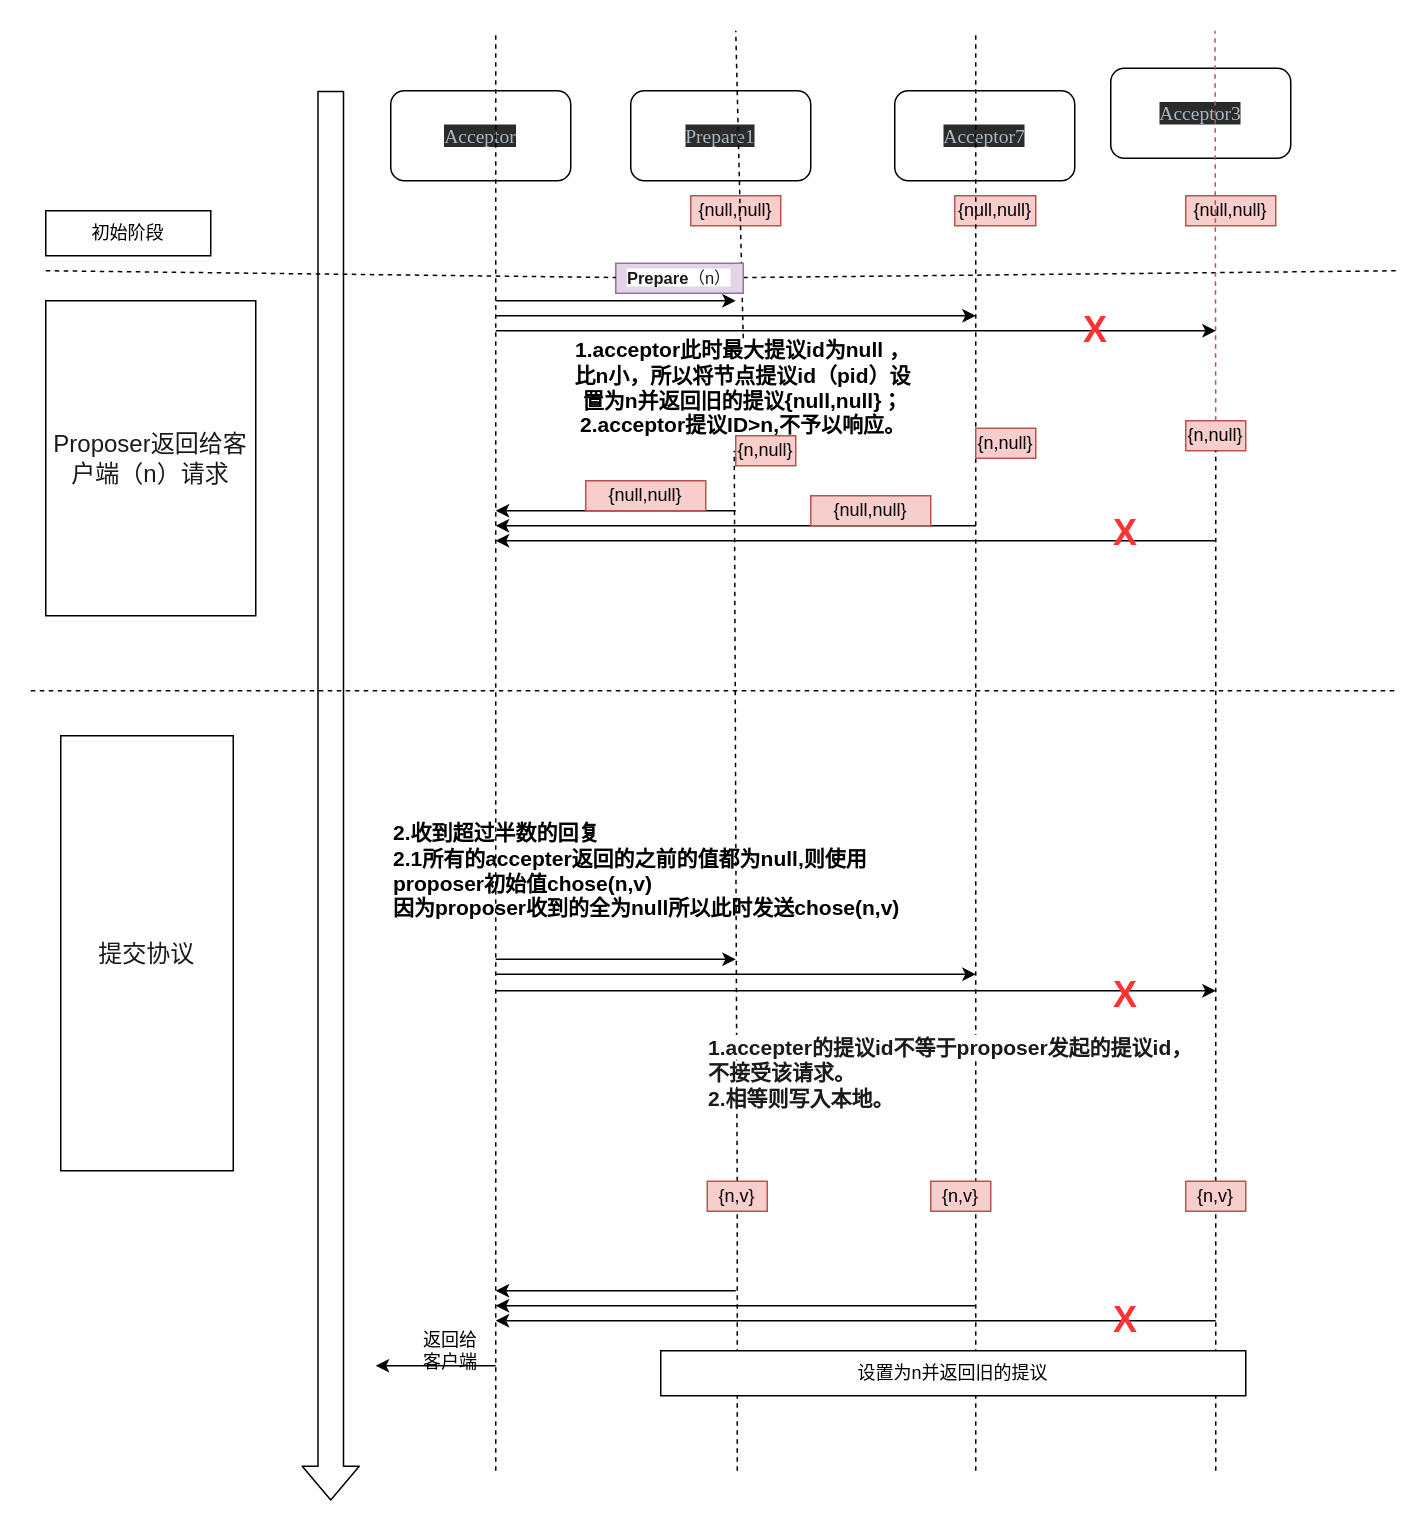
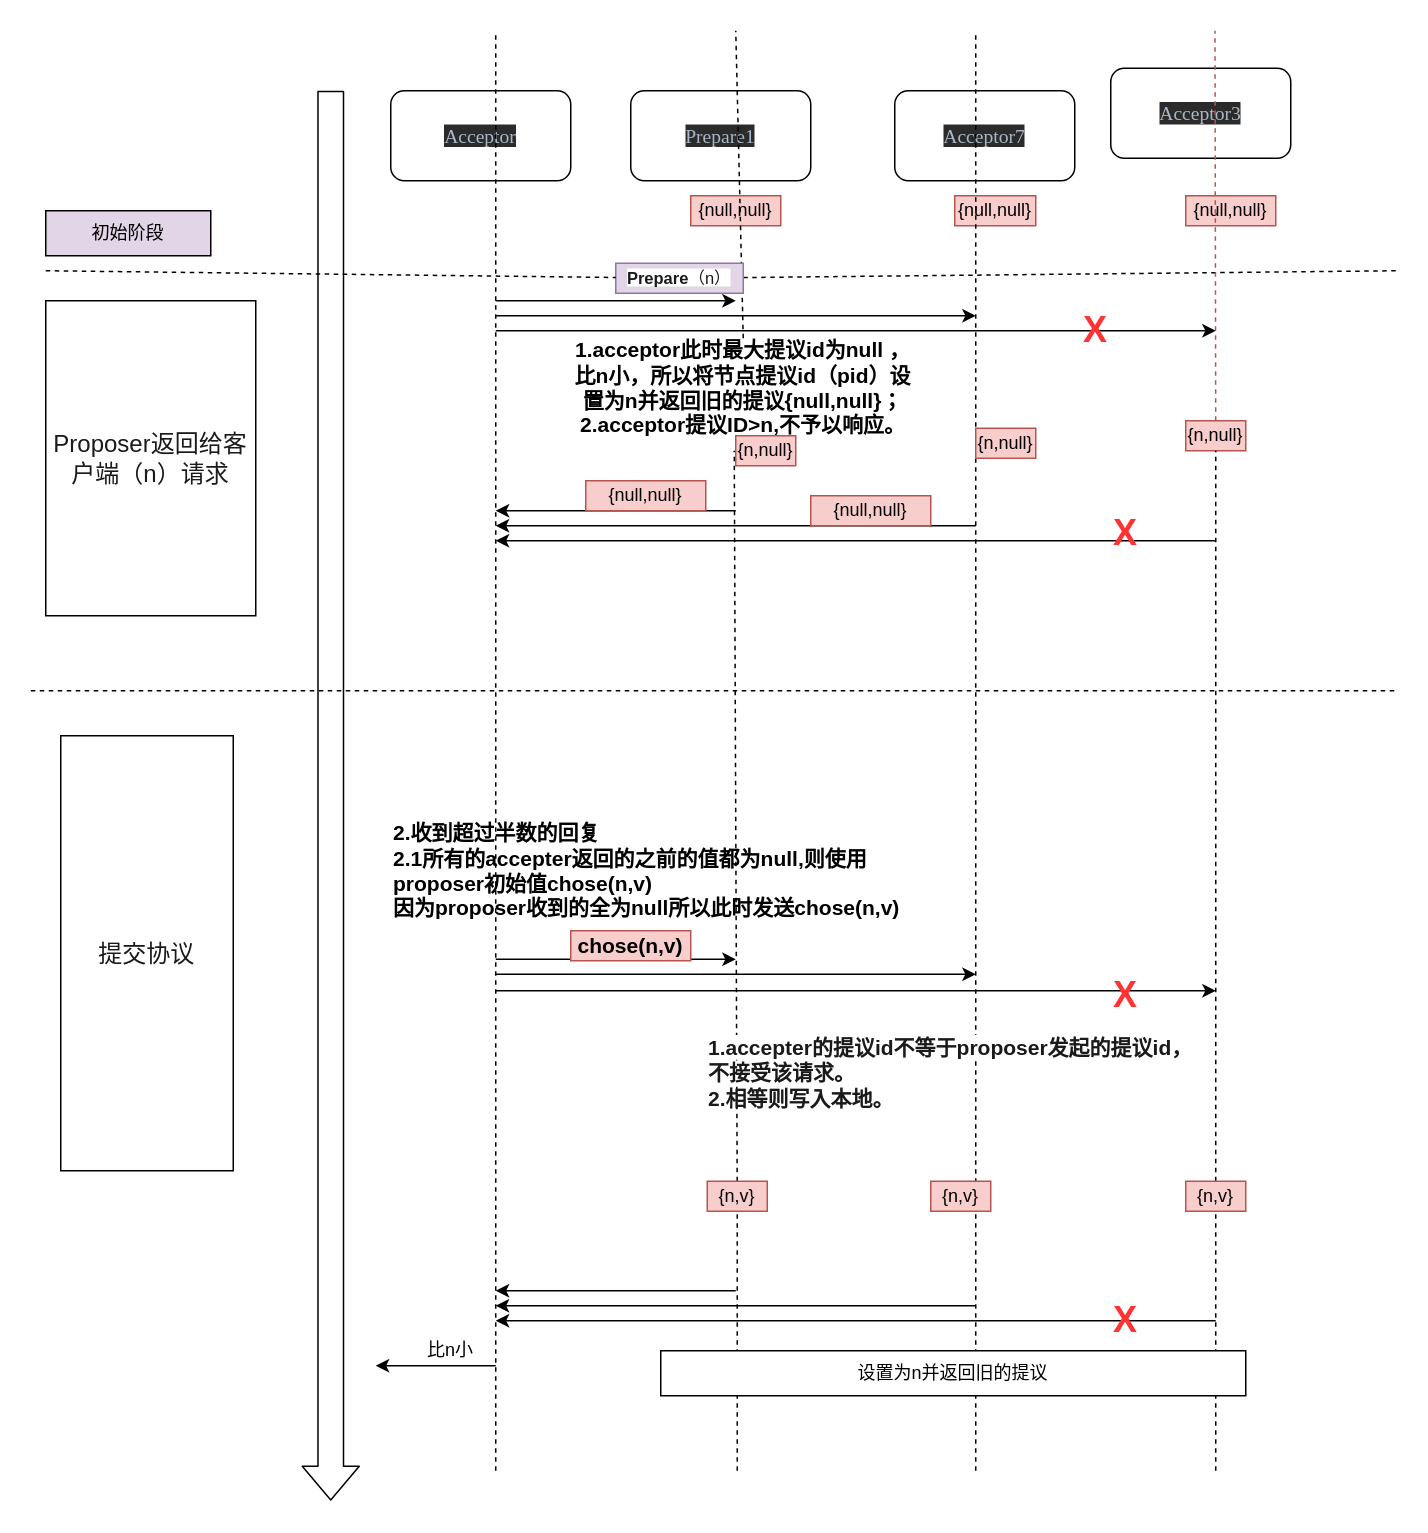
(128, 233) -> (128, 233)
none -> (631, 946)
(451, 1351) -> (451, 1351)
